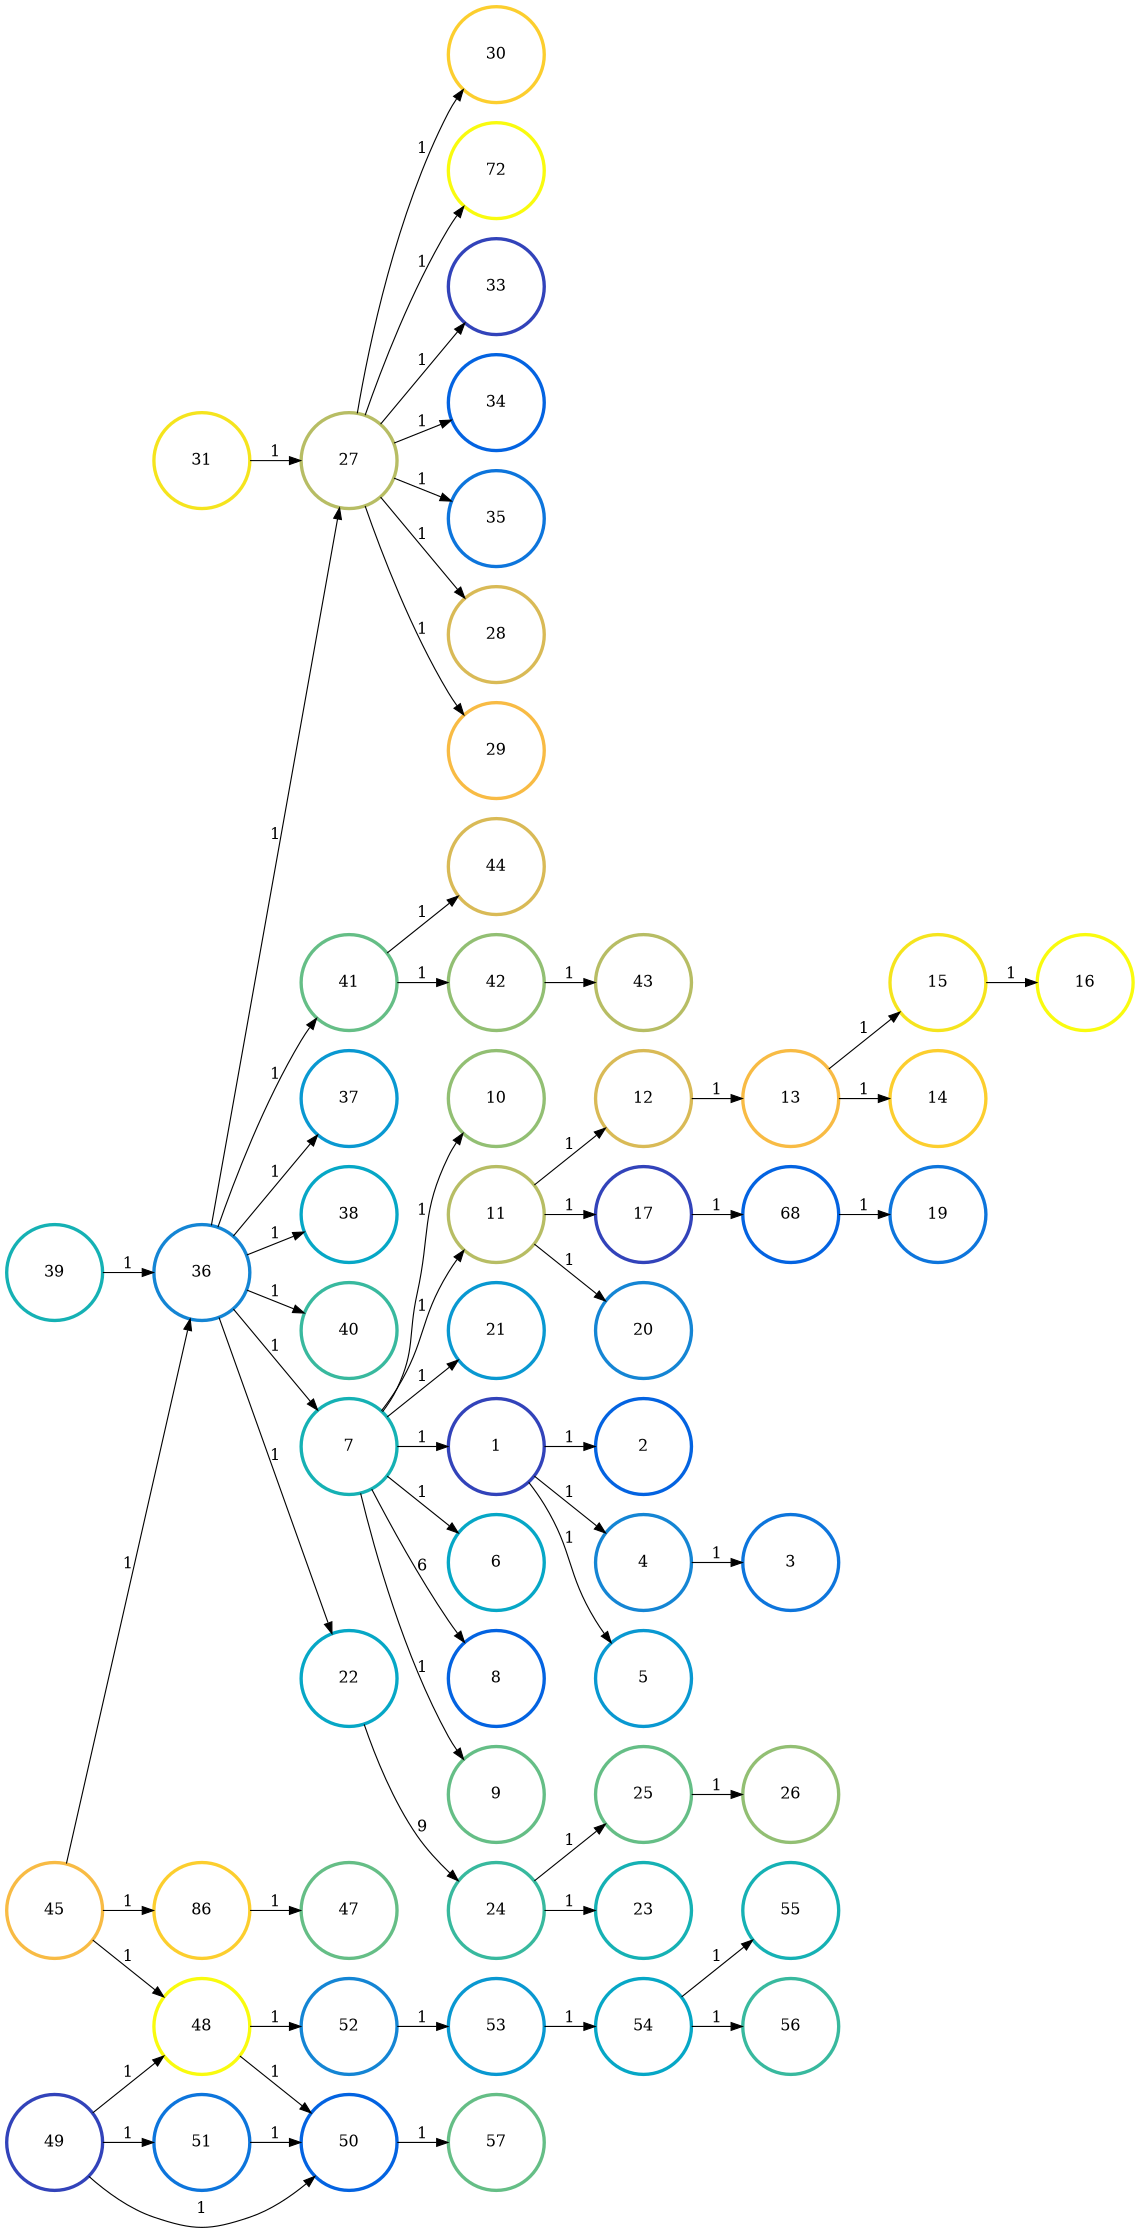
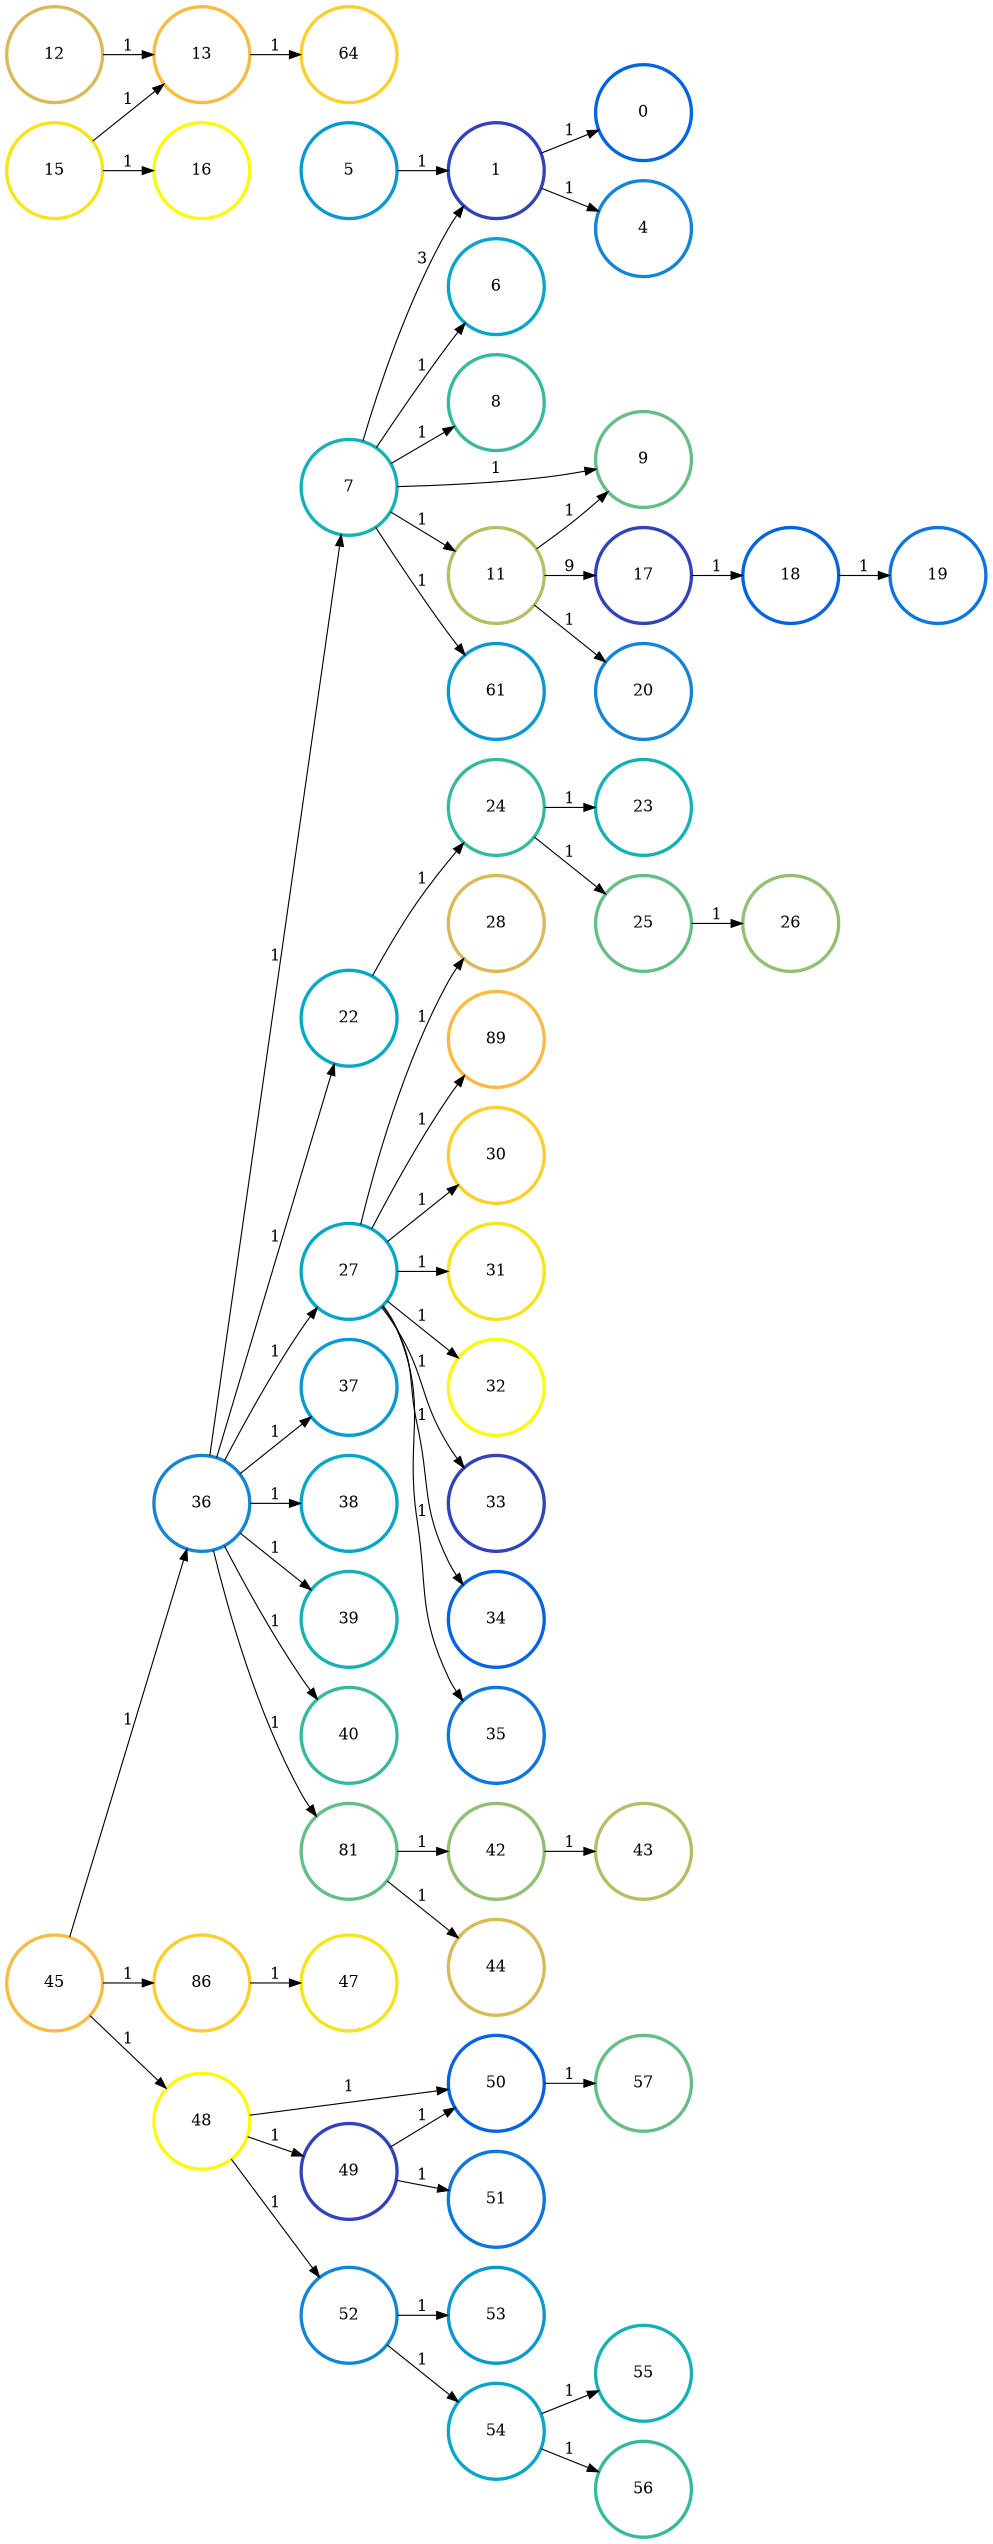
(496, 171) -> (496, 1387)
(270, 461) -> (417, 1271)
(349, 461) -> (349, 1271)
(496, 751) -> (496, 1039)
(349, 983) -> (349, 1851)
(860, 1044) -> (124, 116)
(496, 1099) -> none
(938, 1099) -> (349, 55)
(565, 1160) -> (569, 525)
(570, 1206) -> (570, 567)
(791, 1215) -> (791, 575)
(122, 1273) -> (271, 1558)
(496, 1331) -> (496, 691)
(423, 1438) -> (423, 259)
(644, 1447) -> (644, 113)
(568, 1557) -> (417, 171)
(791, 1563) -> none
(423, 1566) -> (423, 433)
(496, 1679) -> (496, 403)
(423, 1827) -> (423, 879)
(349, 1911) -> (349, 1983)
(564, 2027) -> (418, 2370)
(124, 2088) -> (270, 2144)
(270, 2142) -> none
